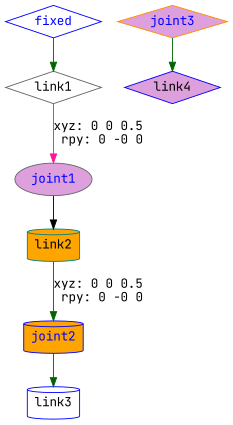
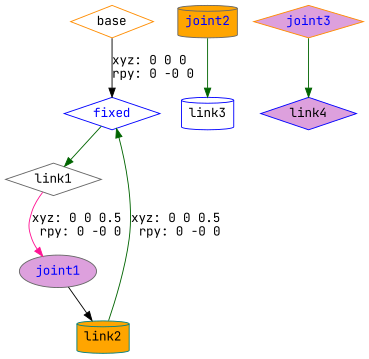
none -> (112, 22)
(53, 287) -> (130, 230)
(53, 337) -> (208, 22)
